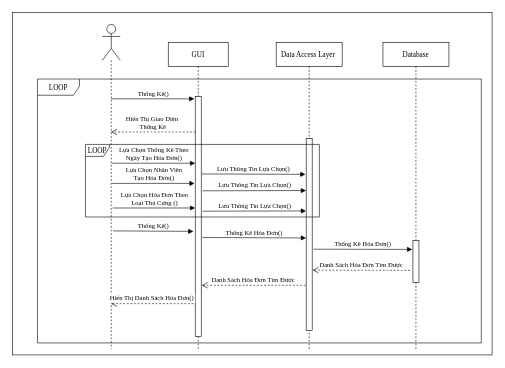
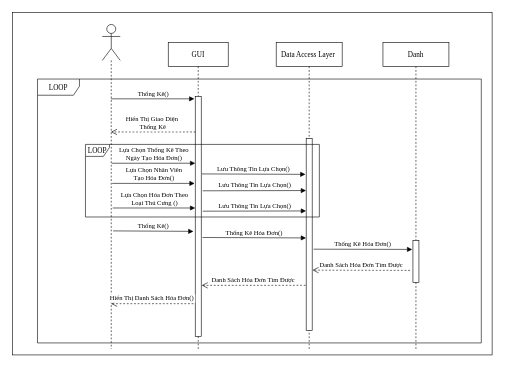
(416, 55) -> (416, 55)
